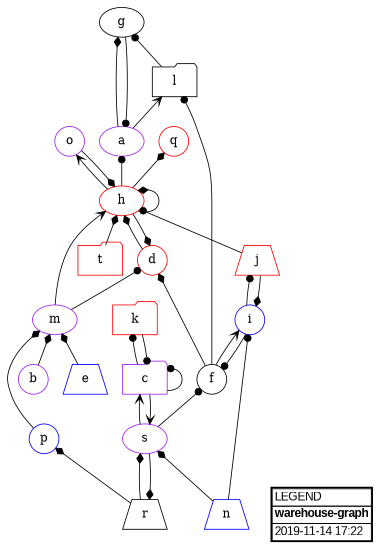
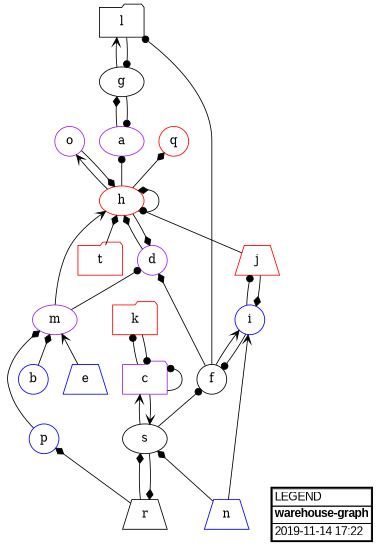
(145, 116) -> (116, 57)
(152, 260) -> (152, 260)
(72, 354) -> (72, 353)
(33, 379) -> (33, 379)
(238, 420) -> (238, 421)
(145, 439) -> (145, 439)
